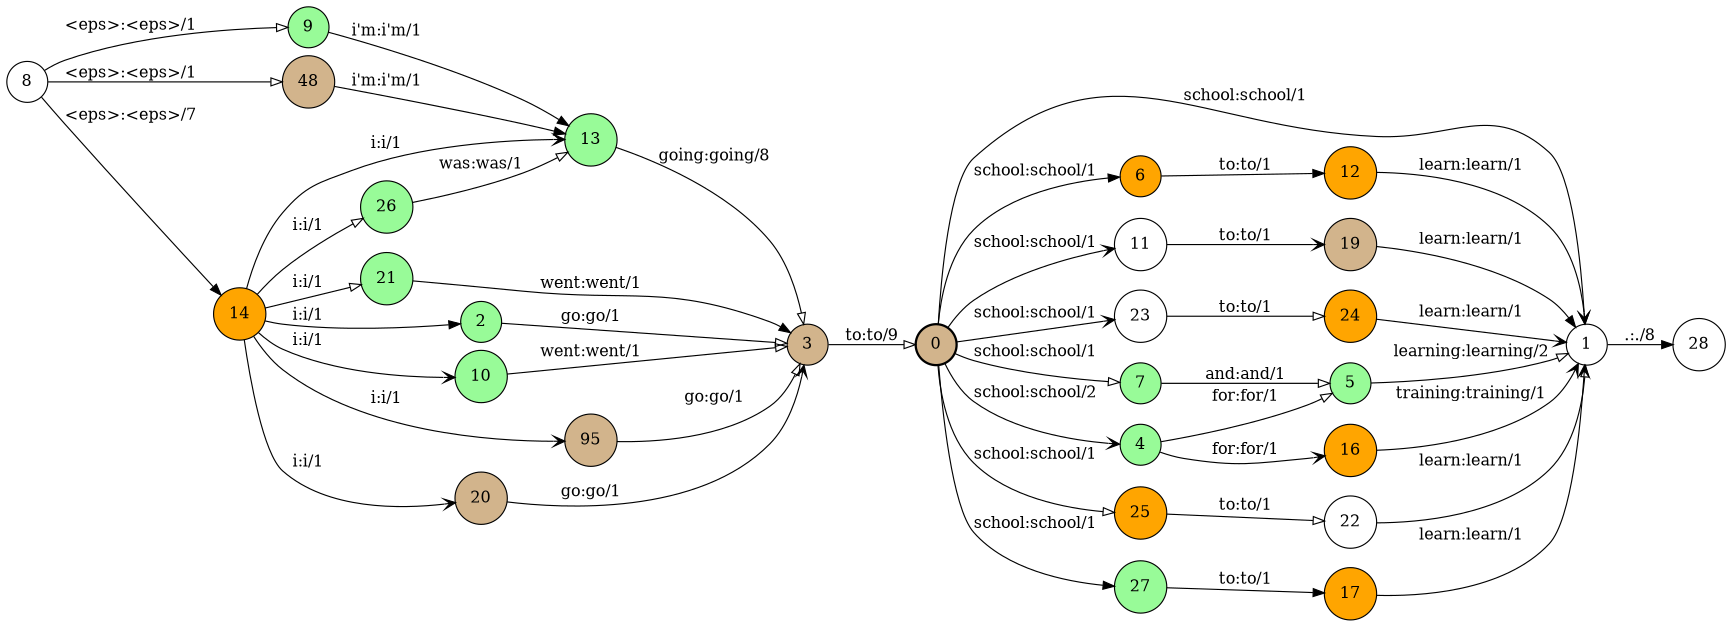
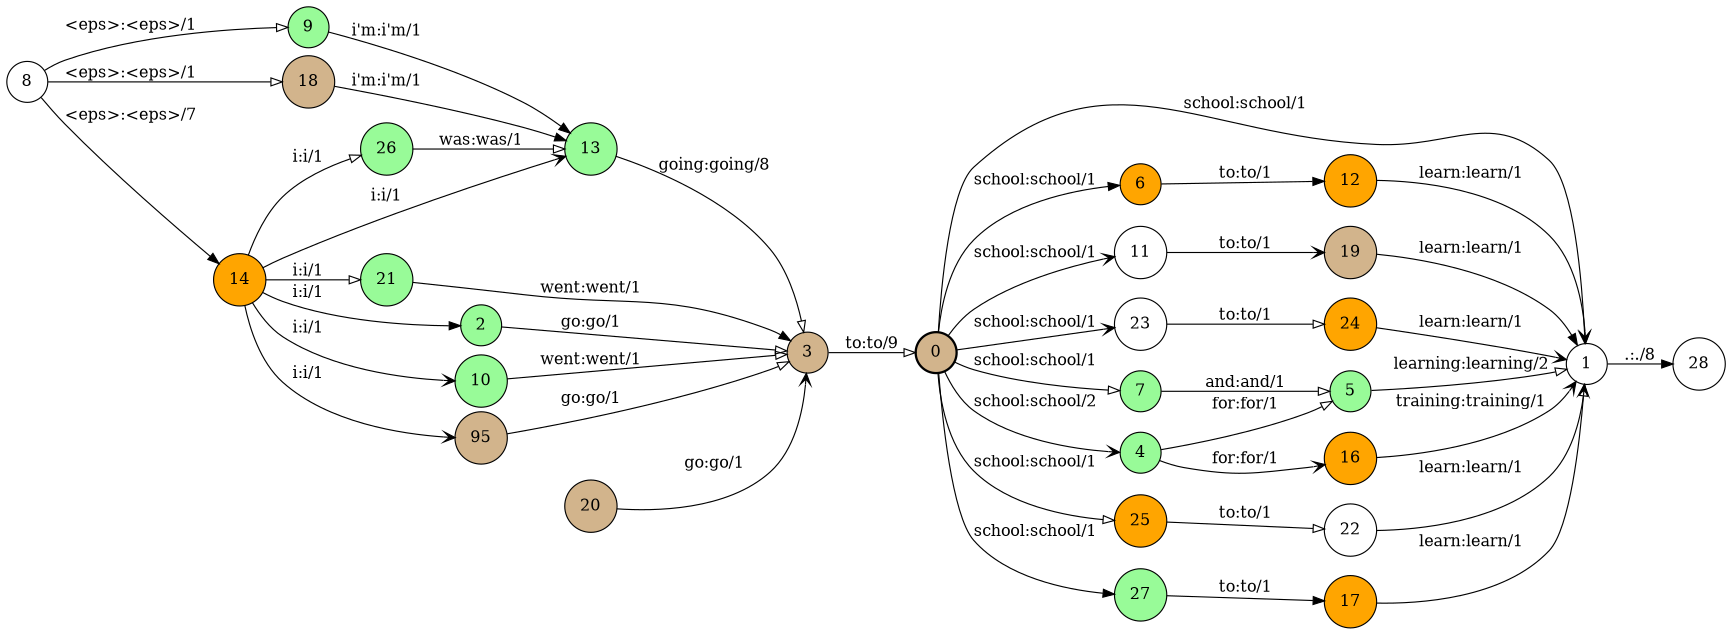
(309, 82) -> (309, 82)
(295, 480) -> none
